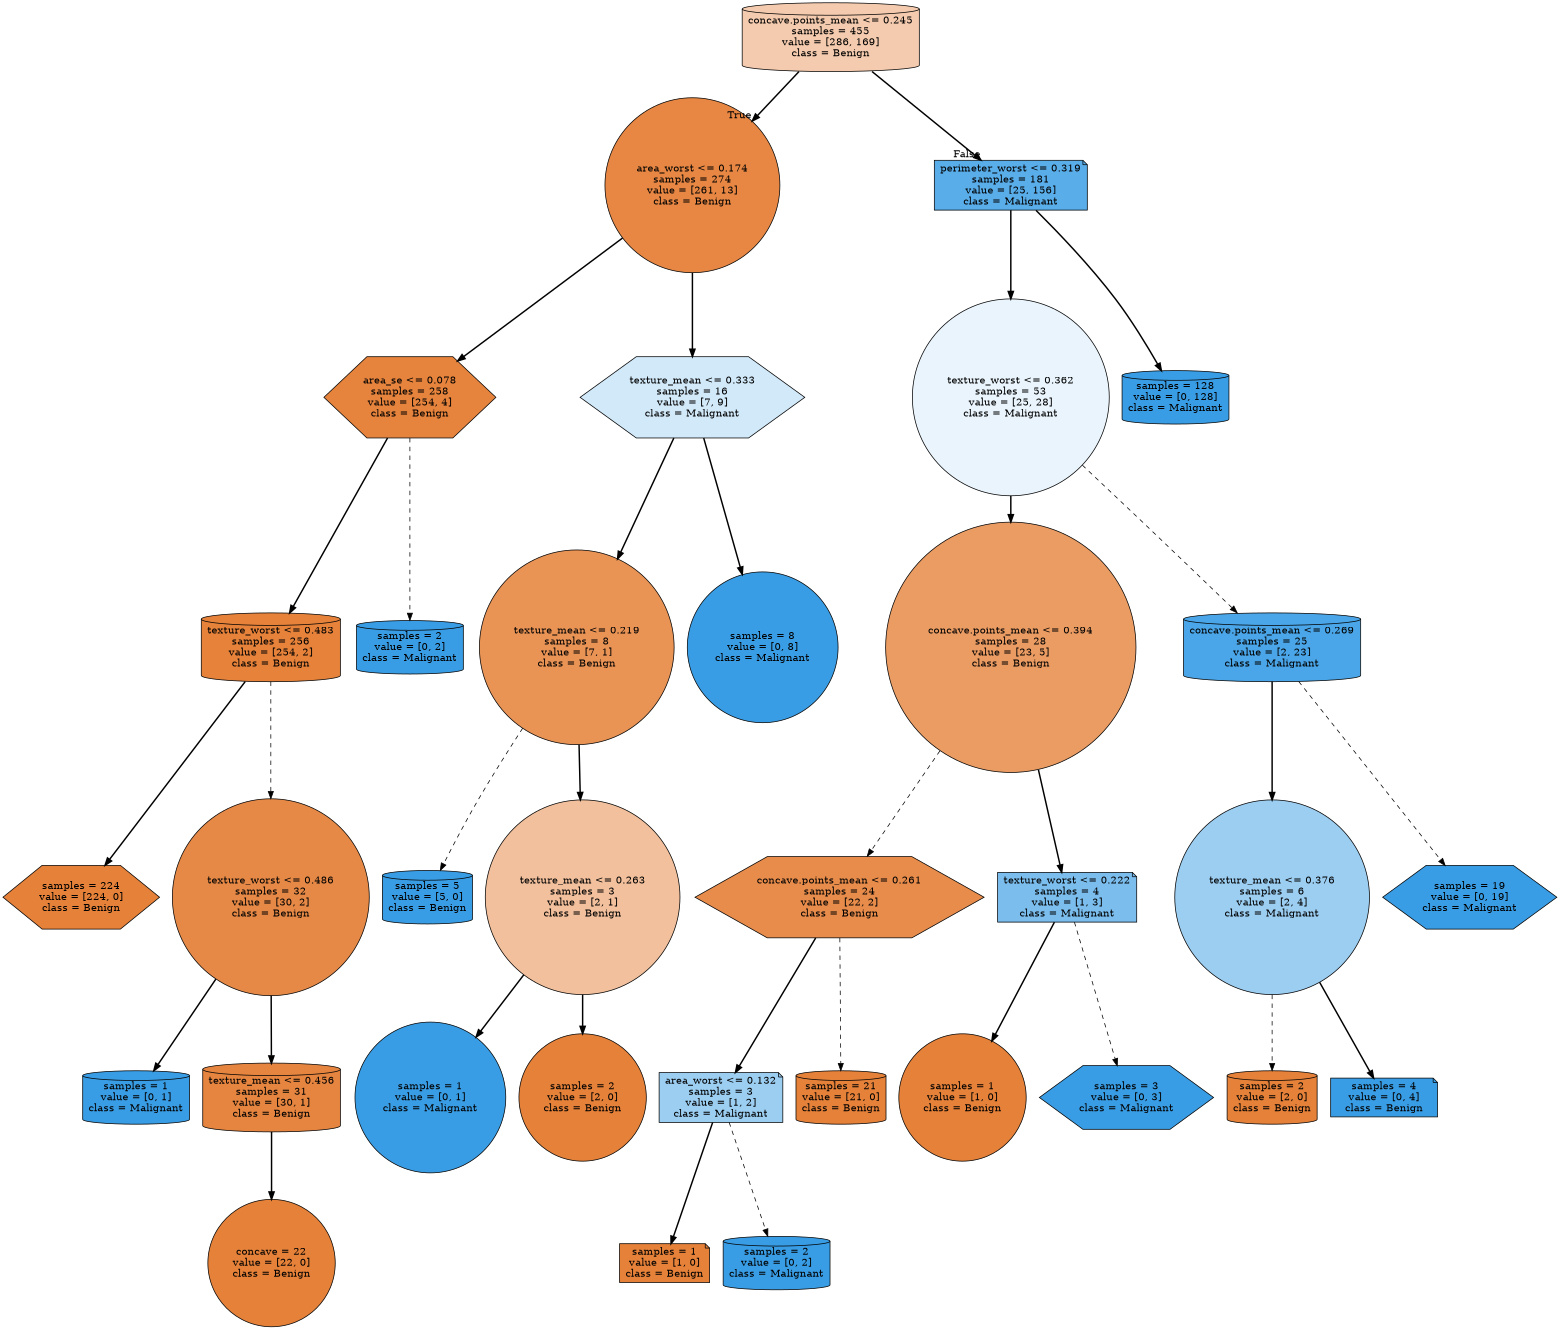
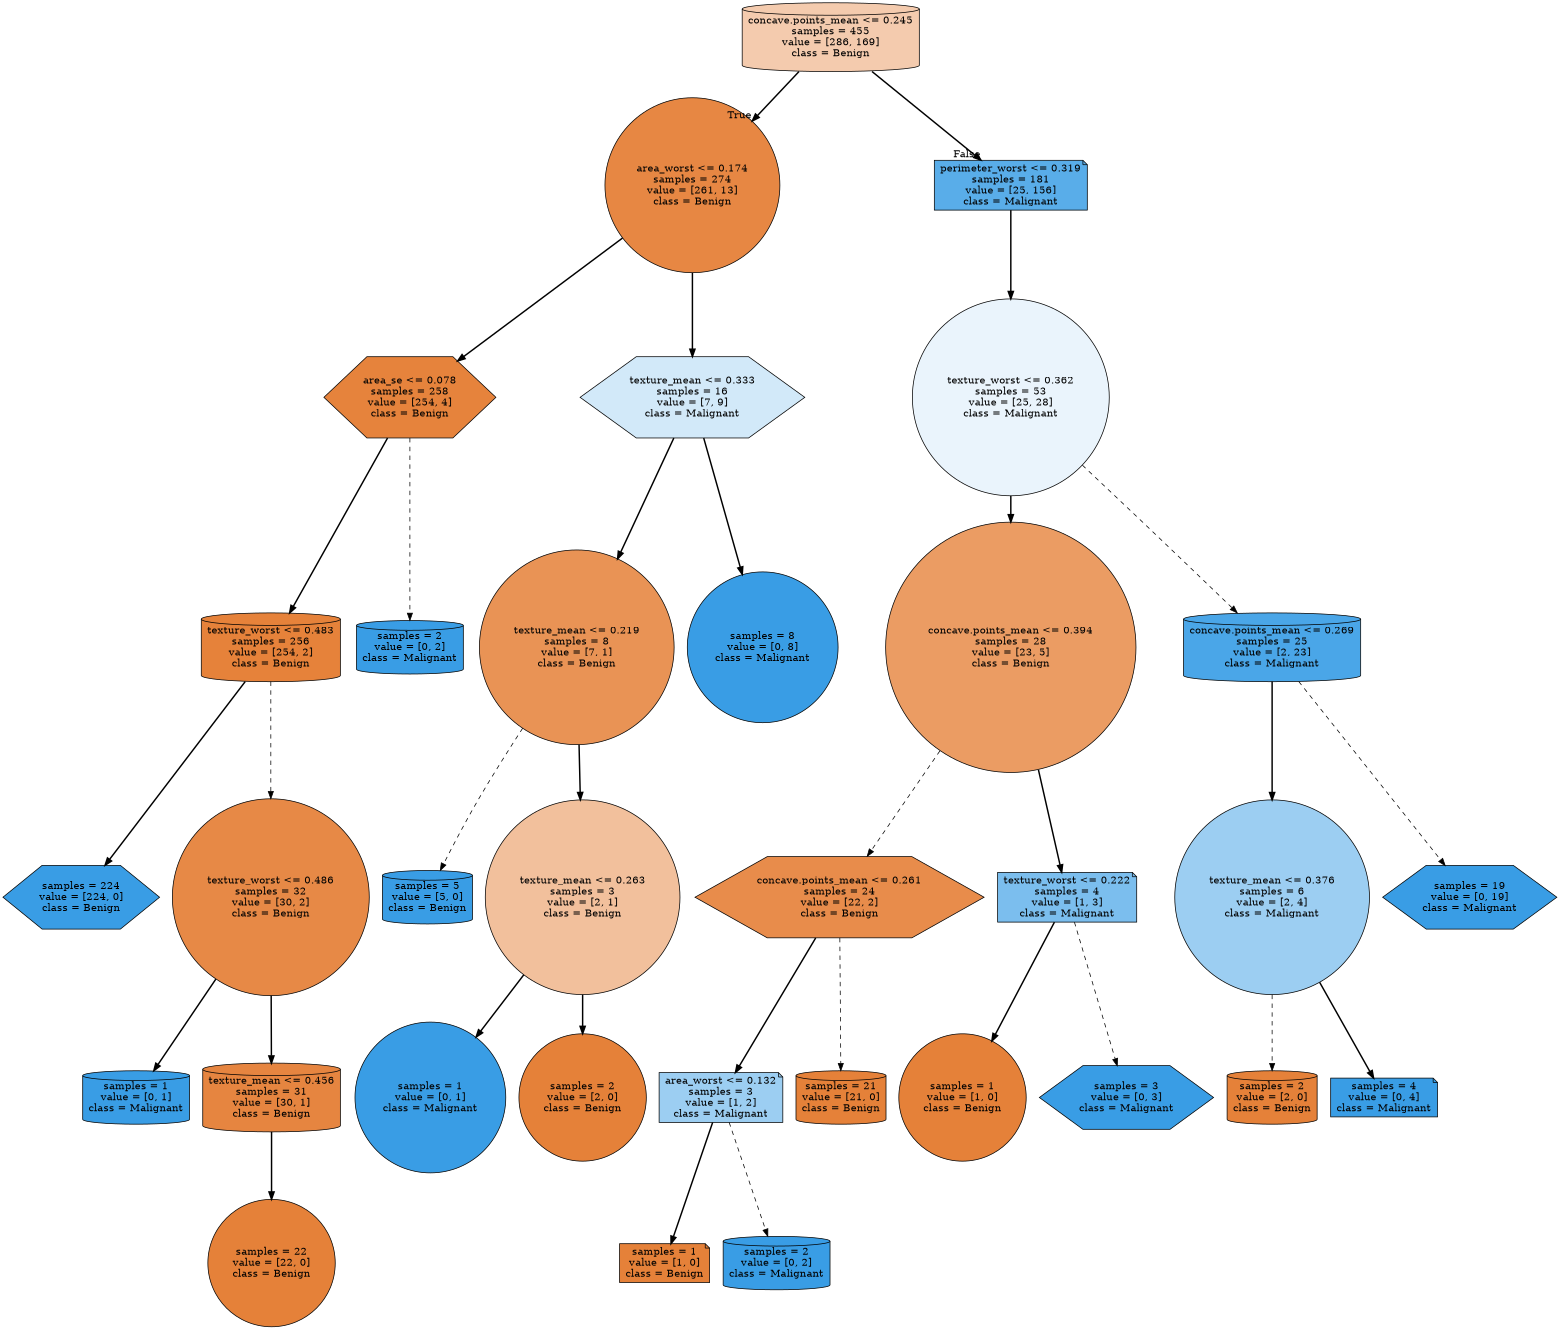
(1176, 397) -> none
(81, 897) -> (81, 897)
(1384, 1098) -> (1384, 1098)
(272, 1263) -> (272, 1263)
